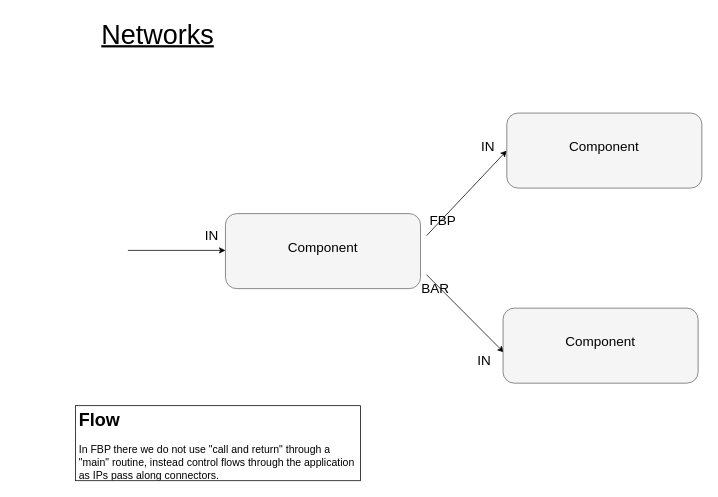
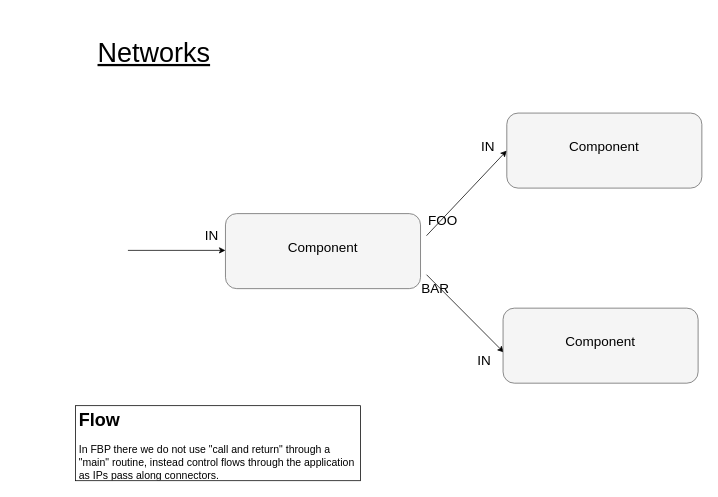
(158, 34) -> (154, 53)
(443, 221) -> (443, 221)
